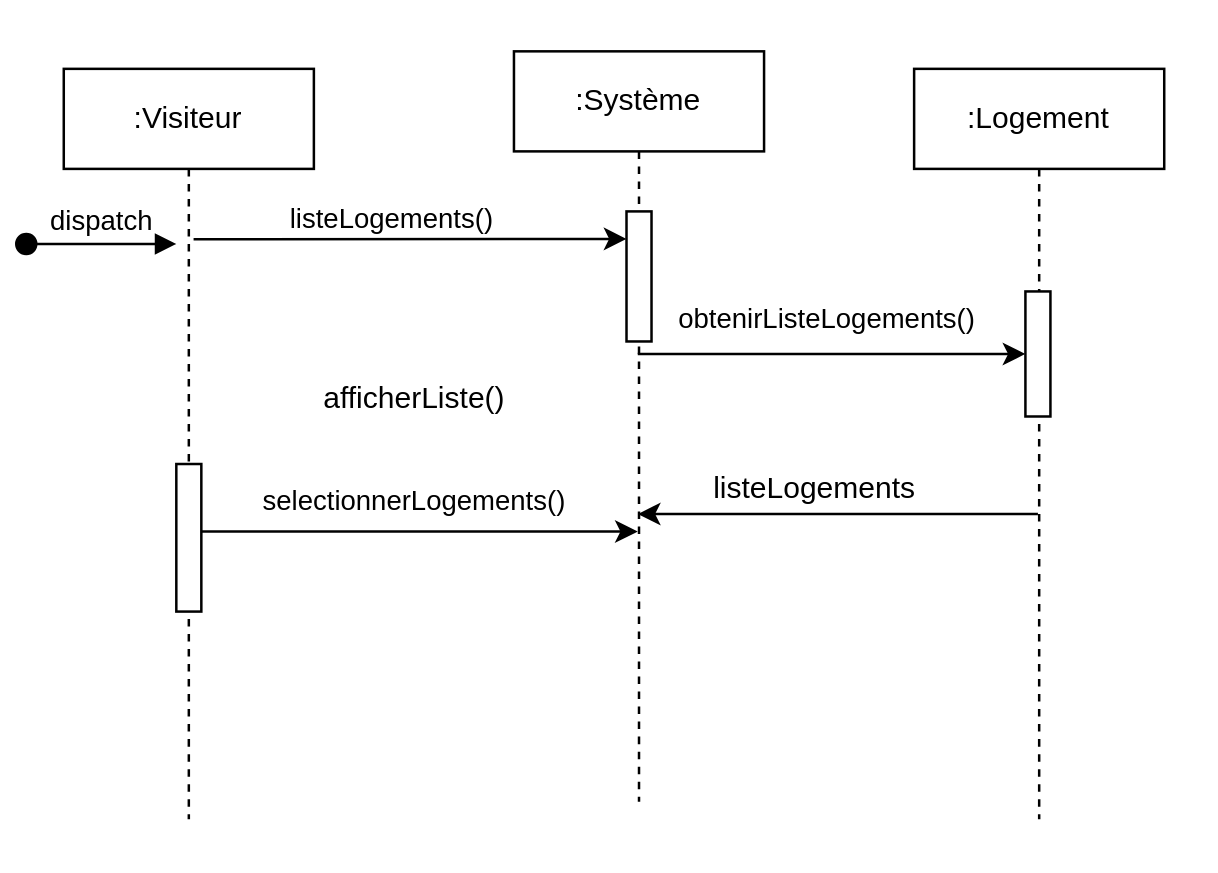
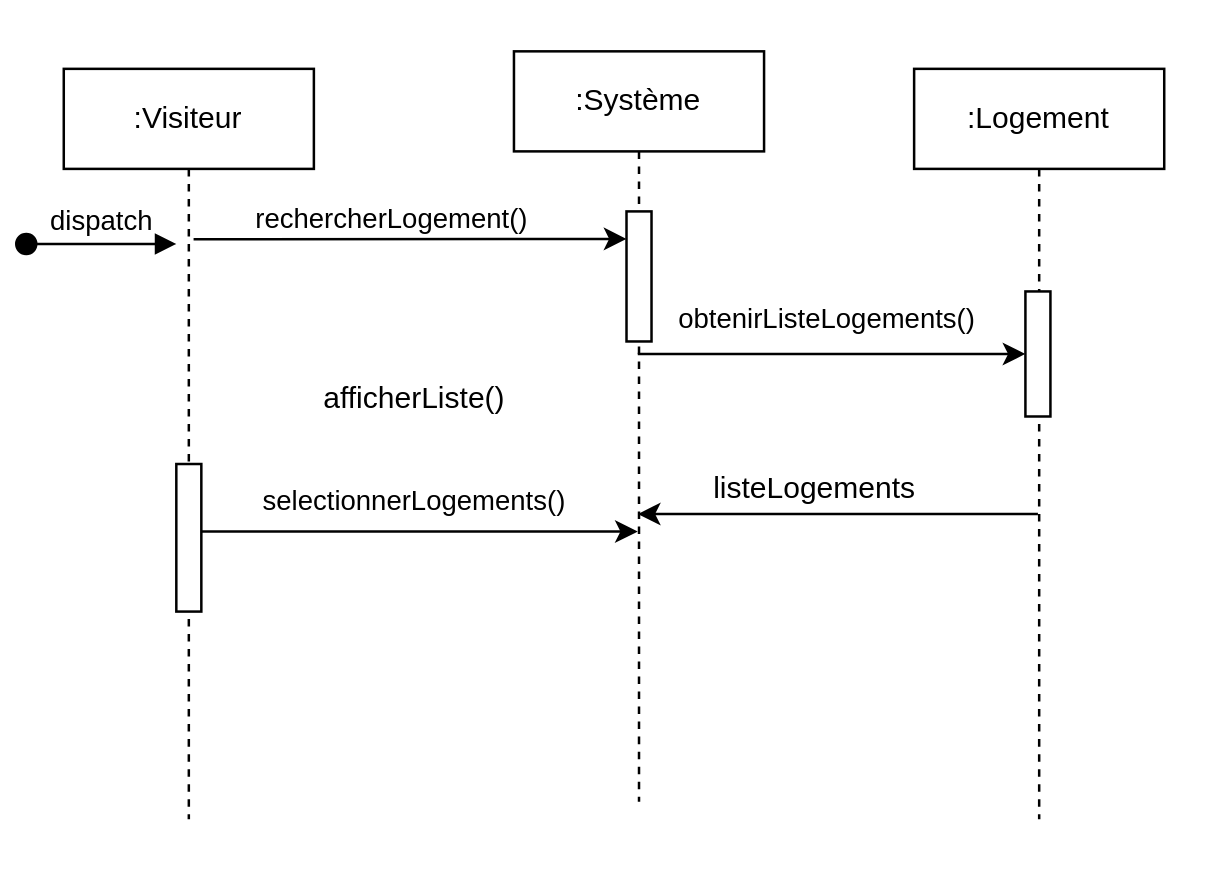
(393, 219) -> (393, 219)
